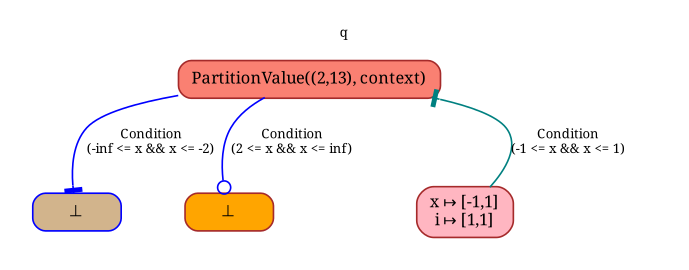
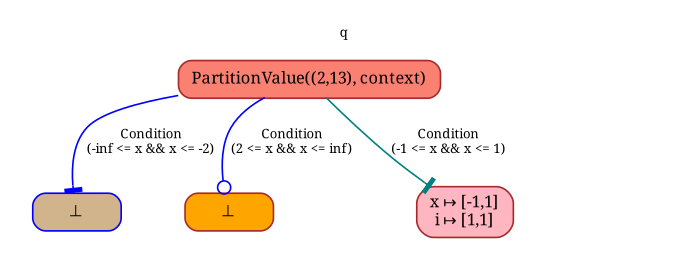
(504, 126) -> (374, 142)
